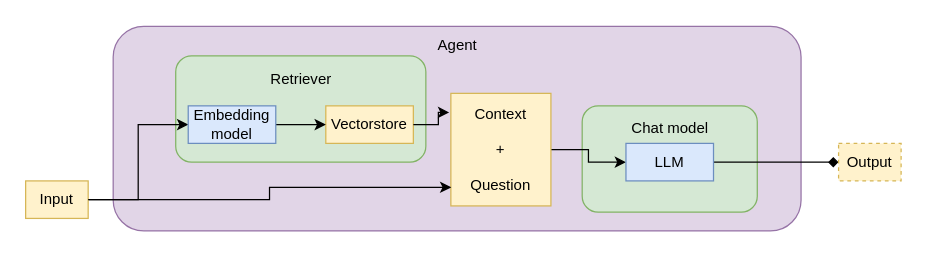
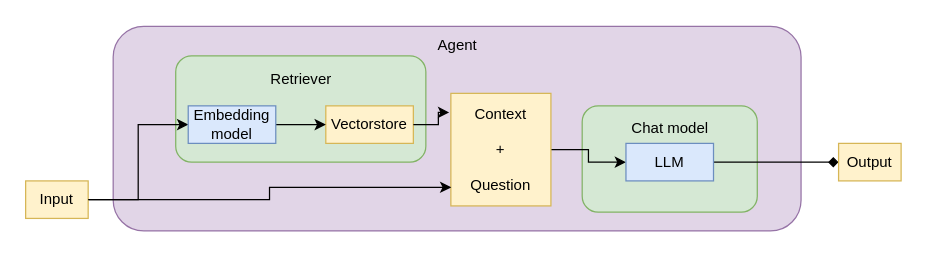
(869, 162) -> (869, 162)
